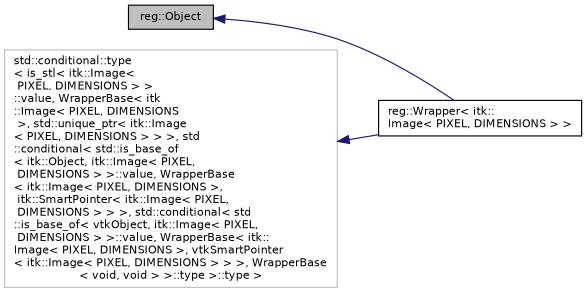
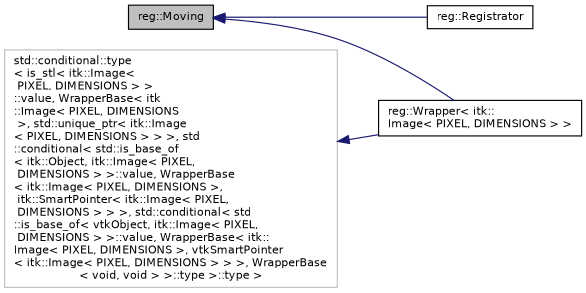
(171, 17) -> (171, 17)
none -> (480, 17)
